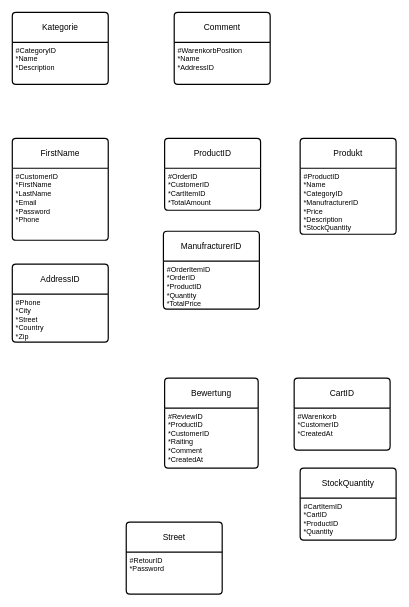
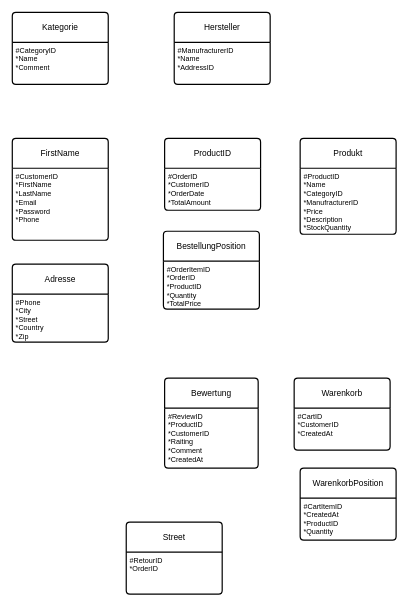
(222, 27) -> (222, 27)
(38, 59) -> (38, 59)
(212, 59) -> (210, 59)
(192, 190) -> (192, 190)
(212, 246) -> (212, 246)
(60, 279) -> (60, 279)
(342, 393) -> (342, 393)
(320, 425) -> (320, 425)
(348, 483) -> (348, 483)
(326, 520) -> (326, 520)
(148, 565) -> (148, 565)
